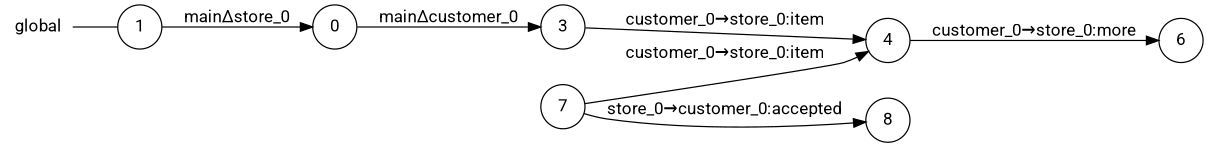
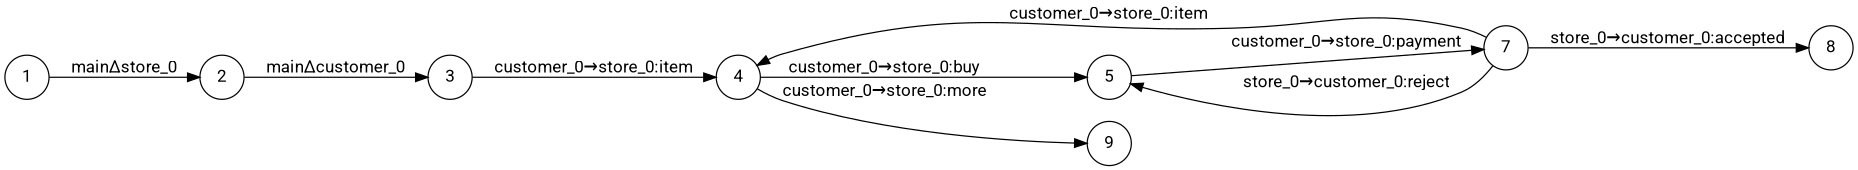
(39, 27) -> none
(335, 27) -> (222, 77)
(1181, 40) -> (1109, 143)
none -> (1109, 77)
